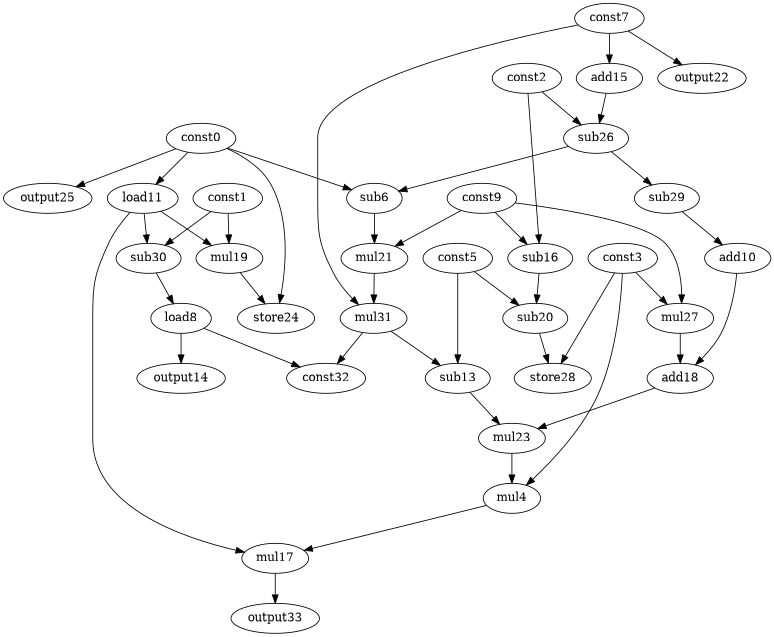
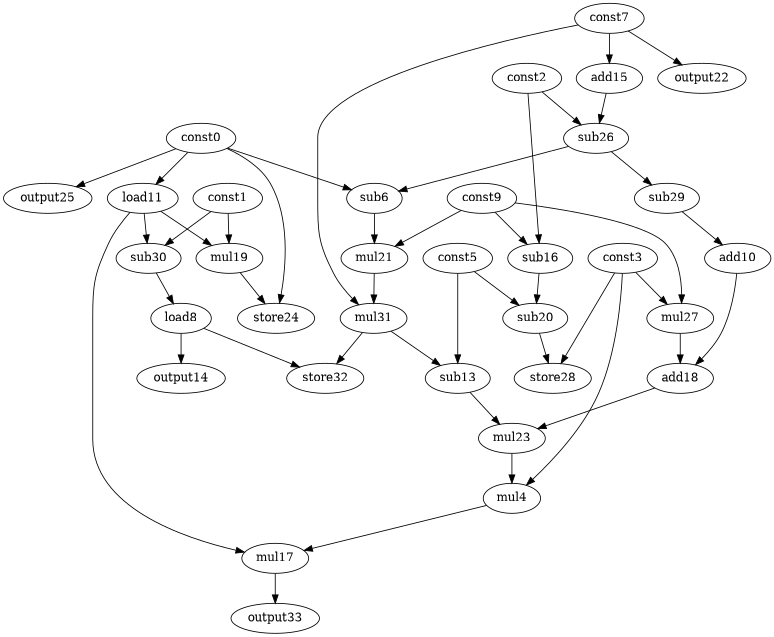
(326, 378) -> (325, 378)
